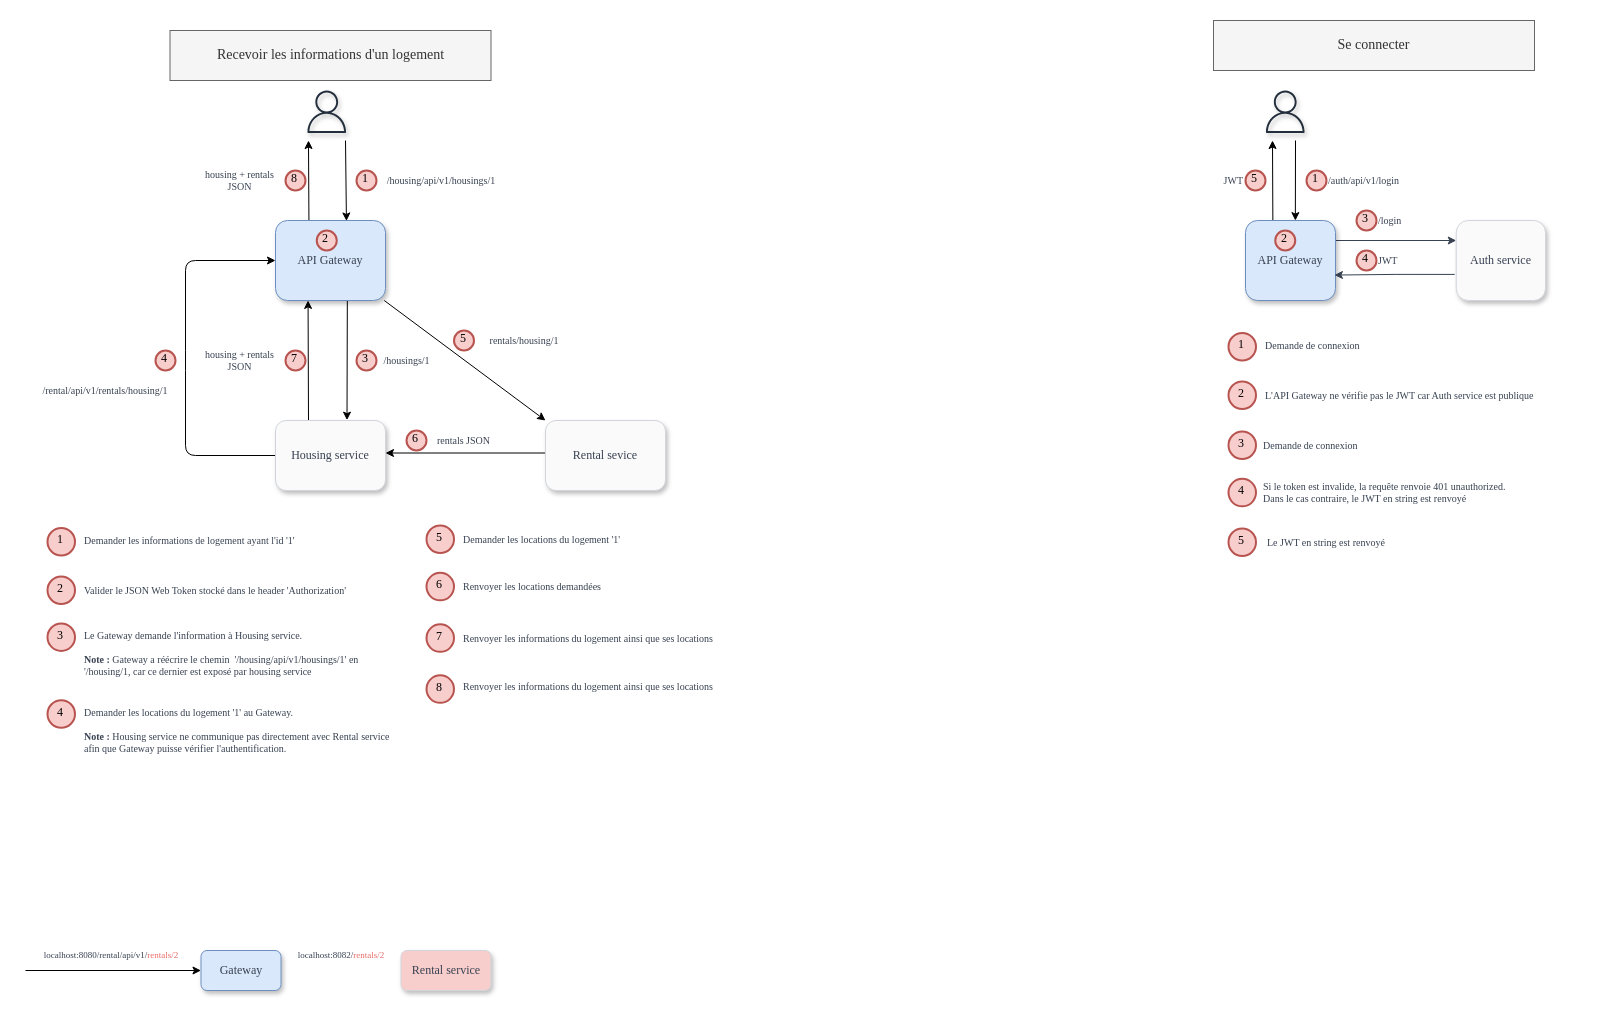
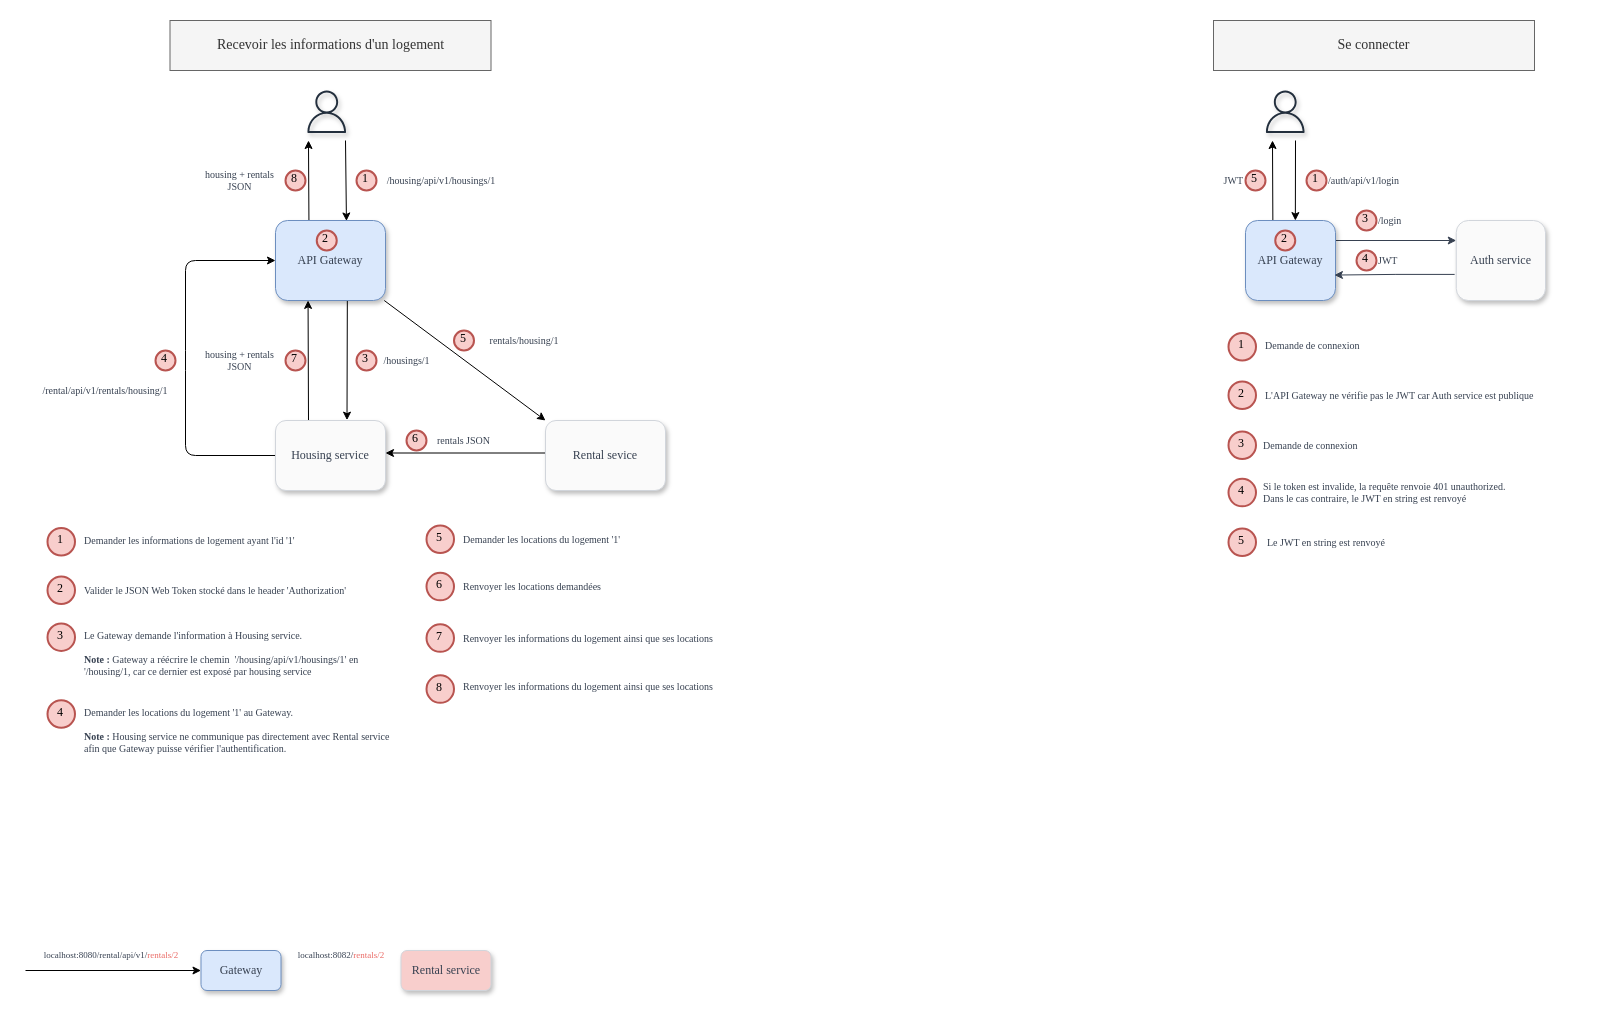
(331, 56) -> (331, 46)
